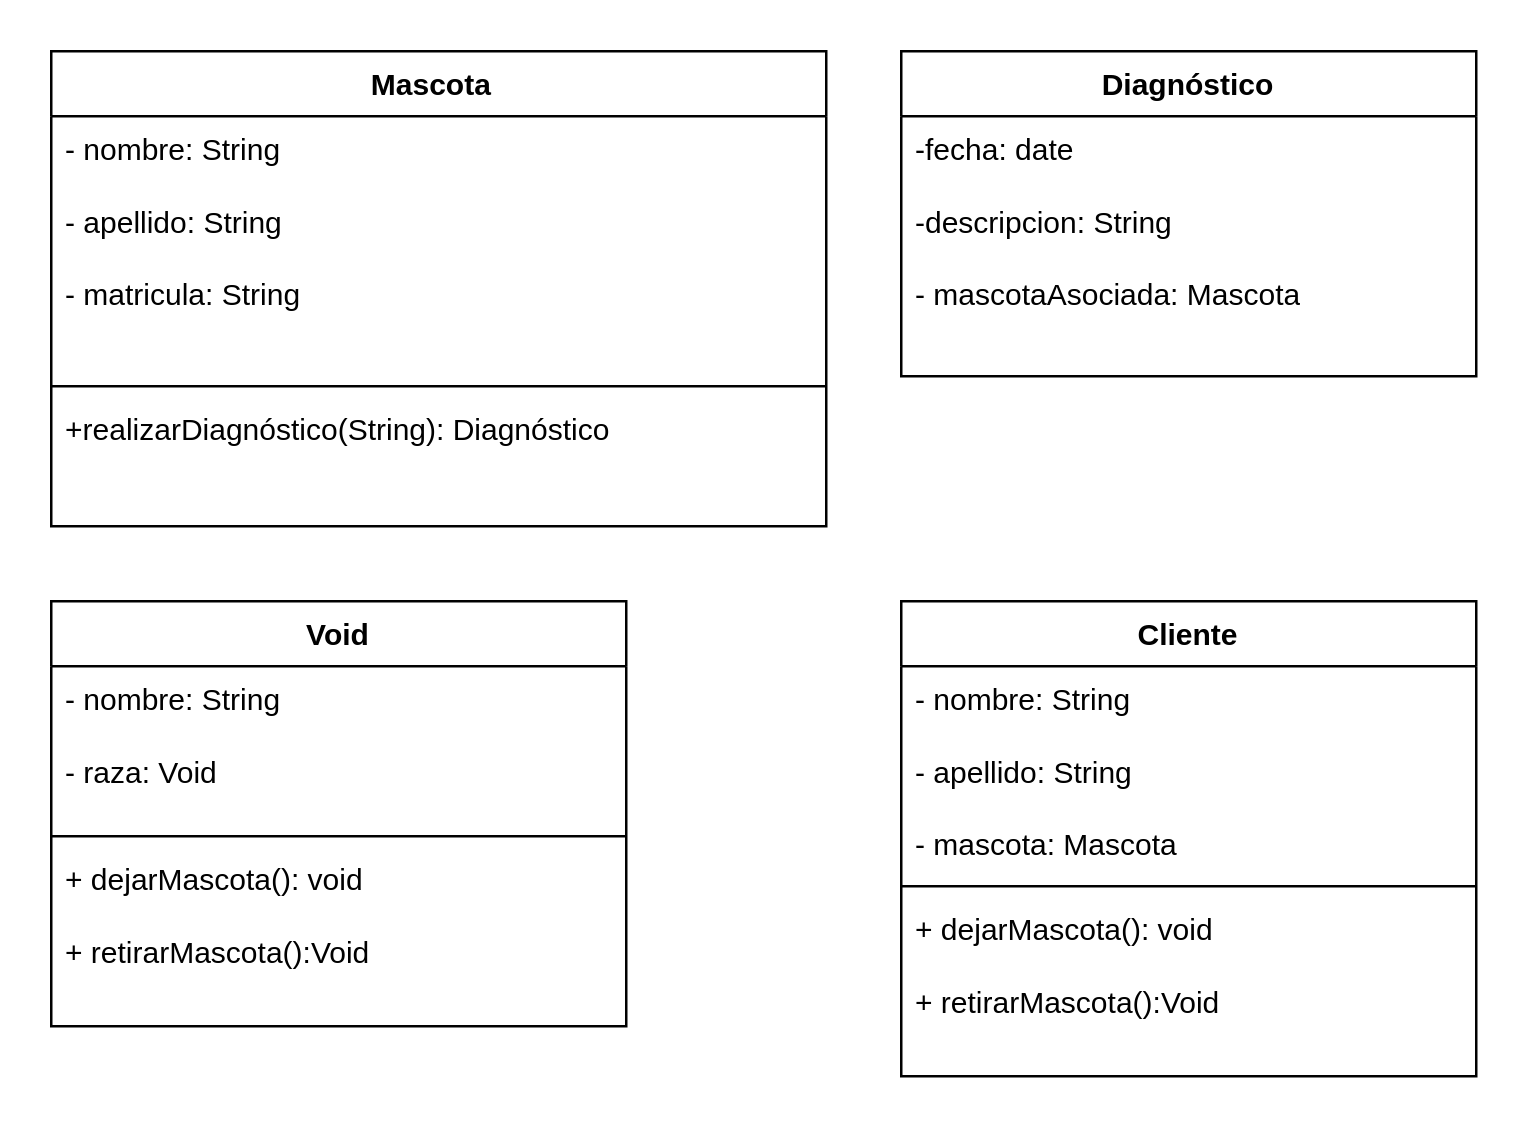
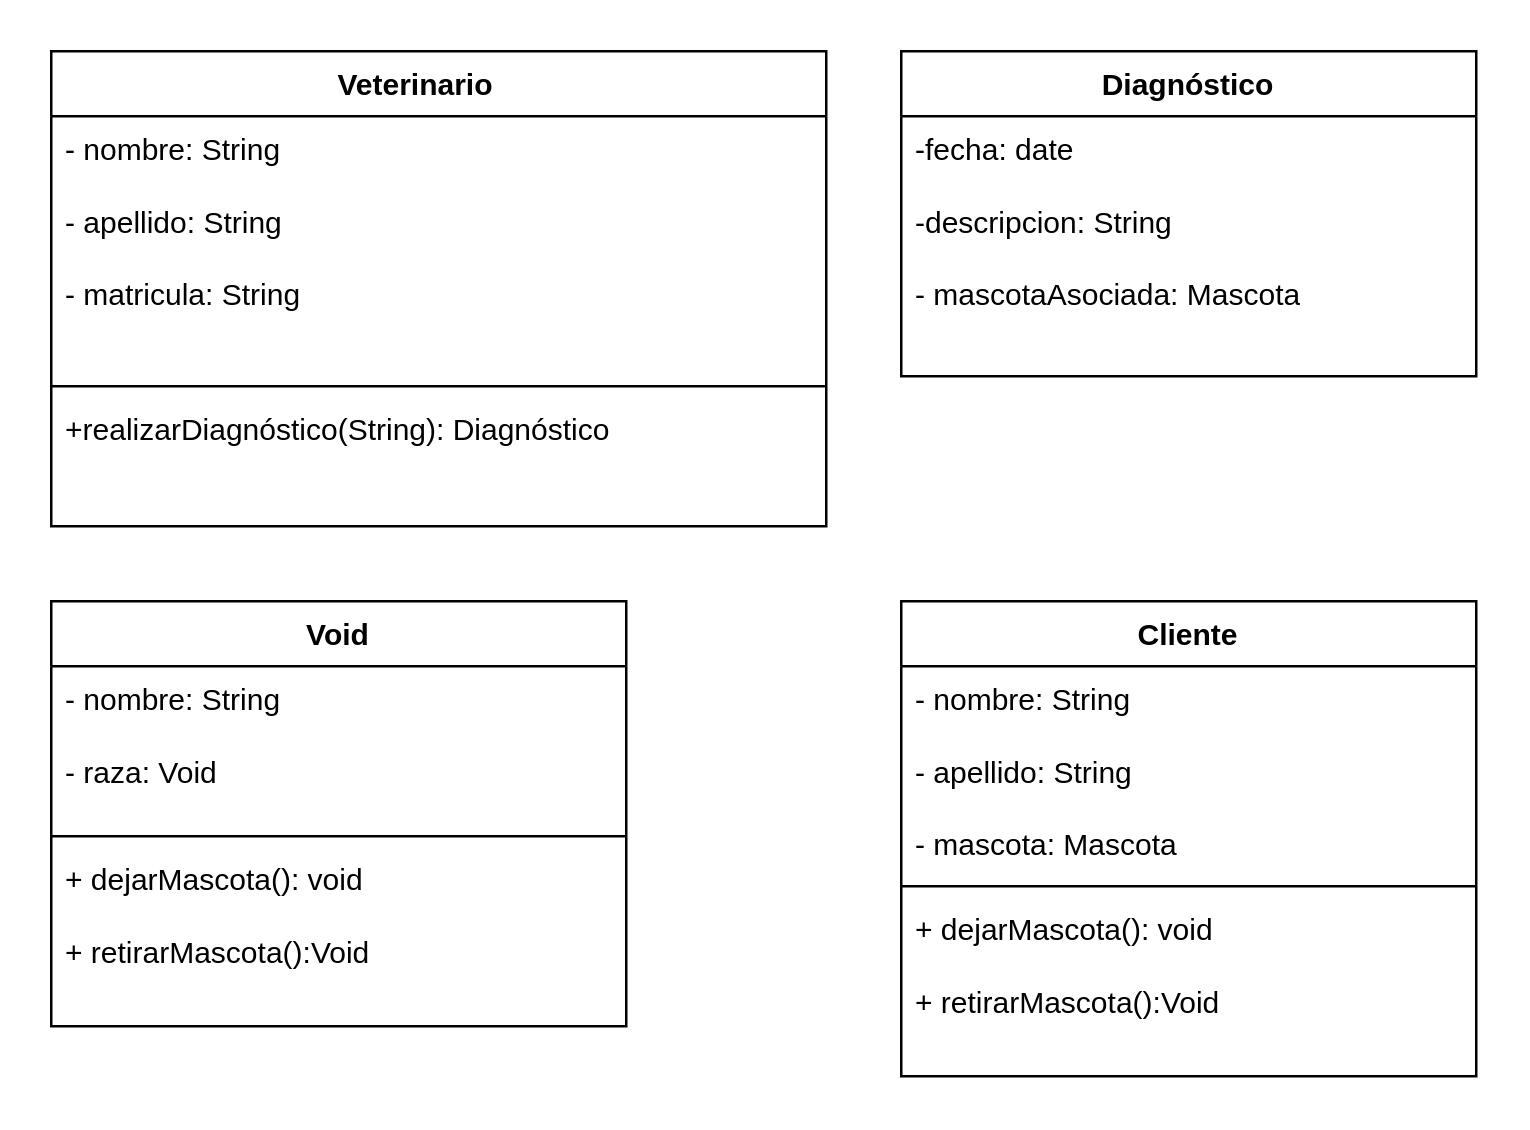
(439, 87) -> (439, 87)
